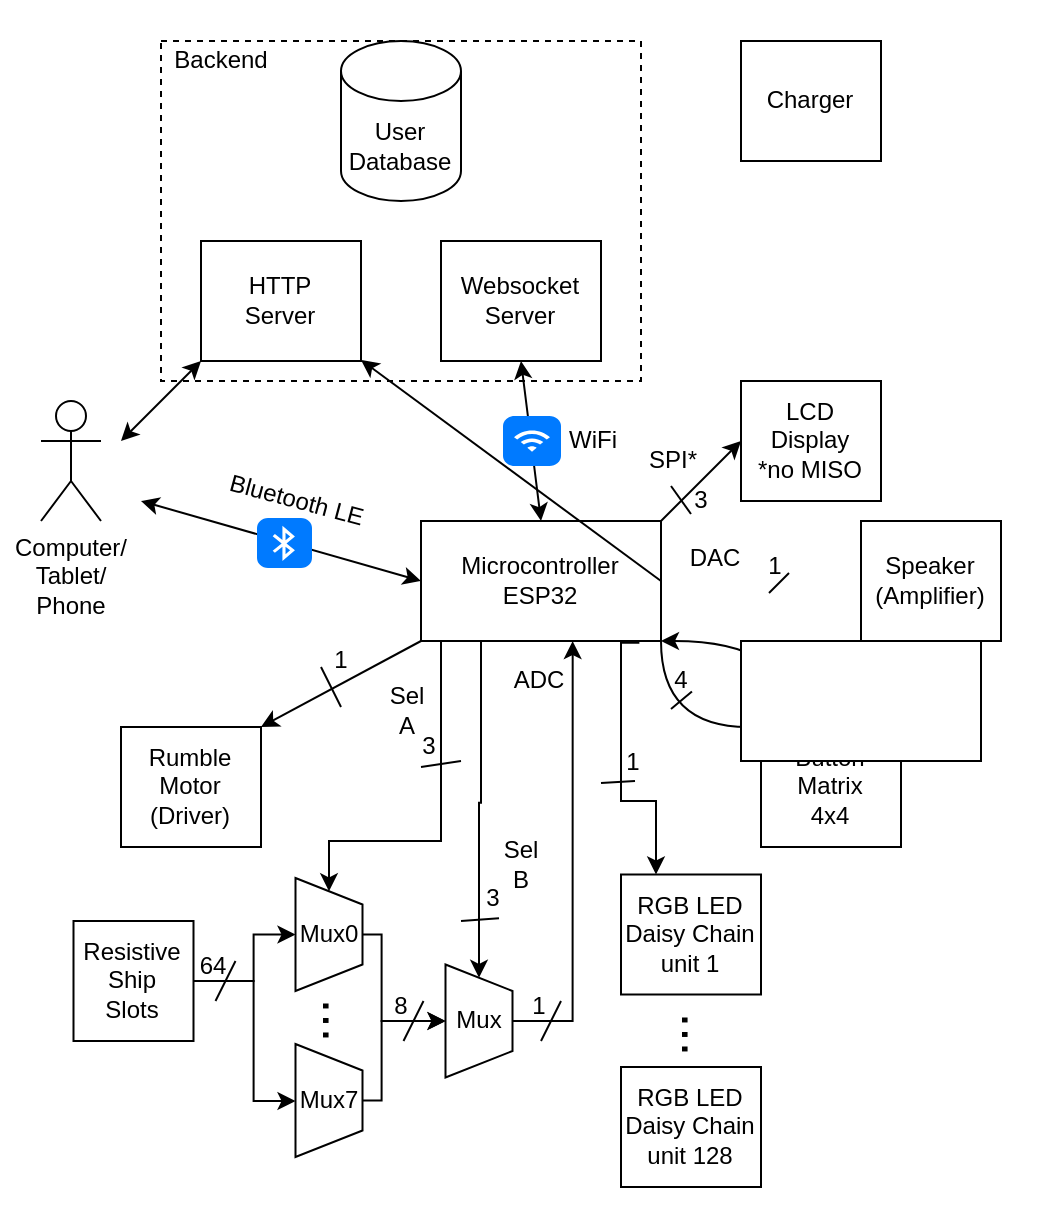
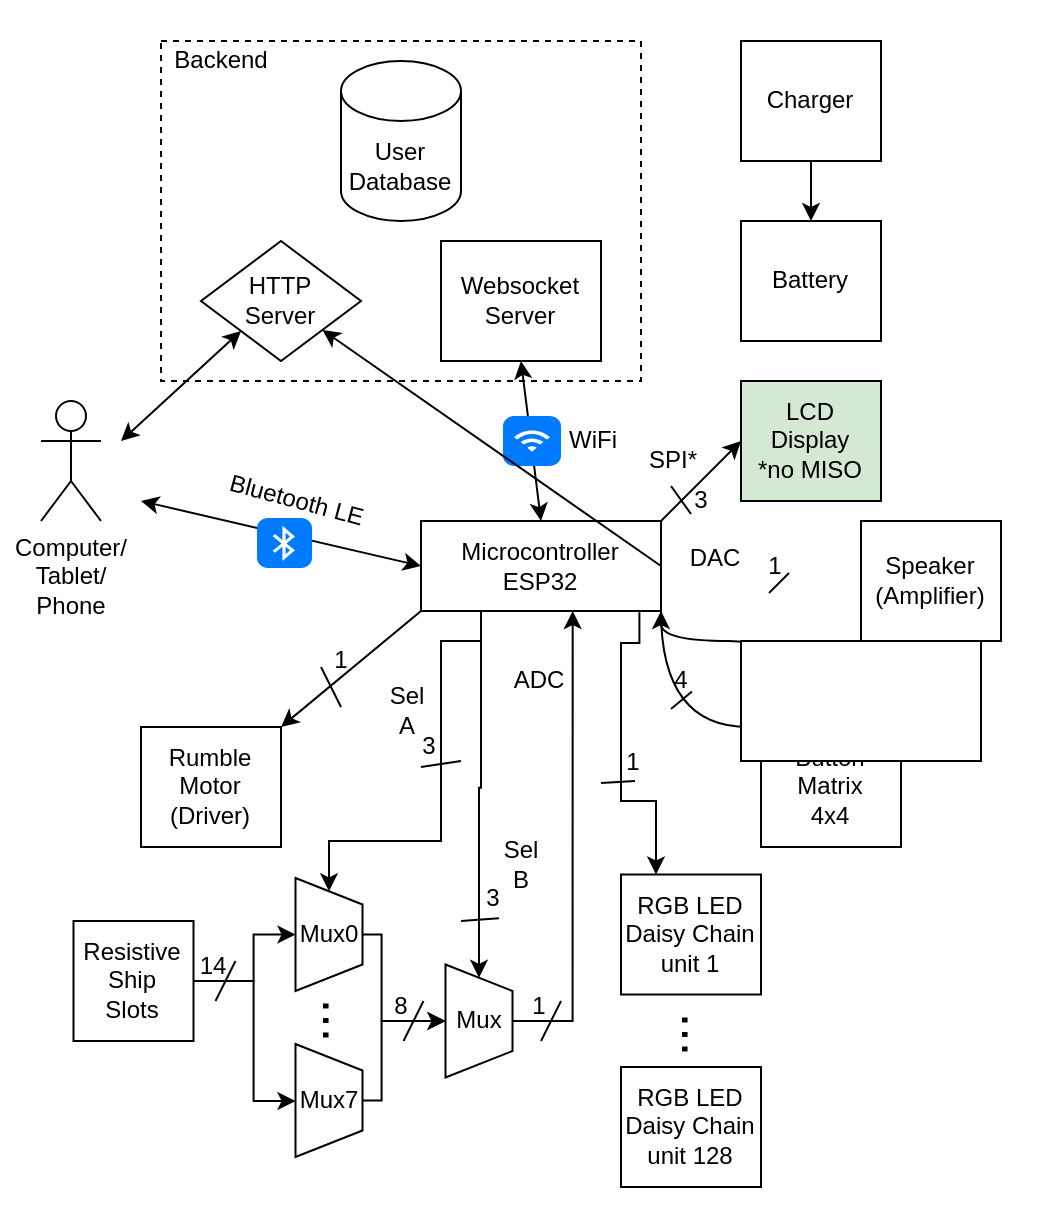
(401, 121) -> (401, 141)
none -> (811, 198)
none -> (811, 281)
(281, 301) -> (281, 301)
(811, 441) -> (811, 441)
(541, 581) -> (541, 566)
(191, 787) -> (211, 787)
(214, 967) -> (214, 967)
